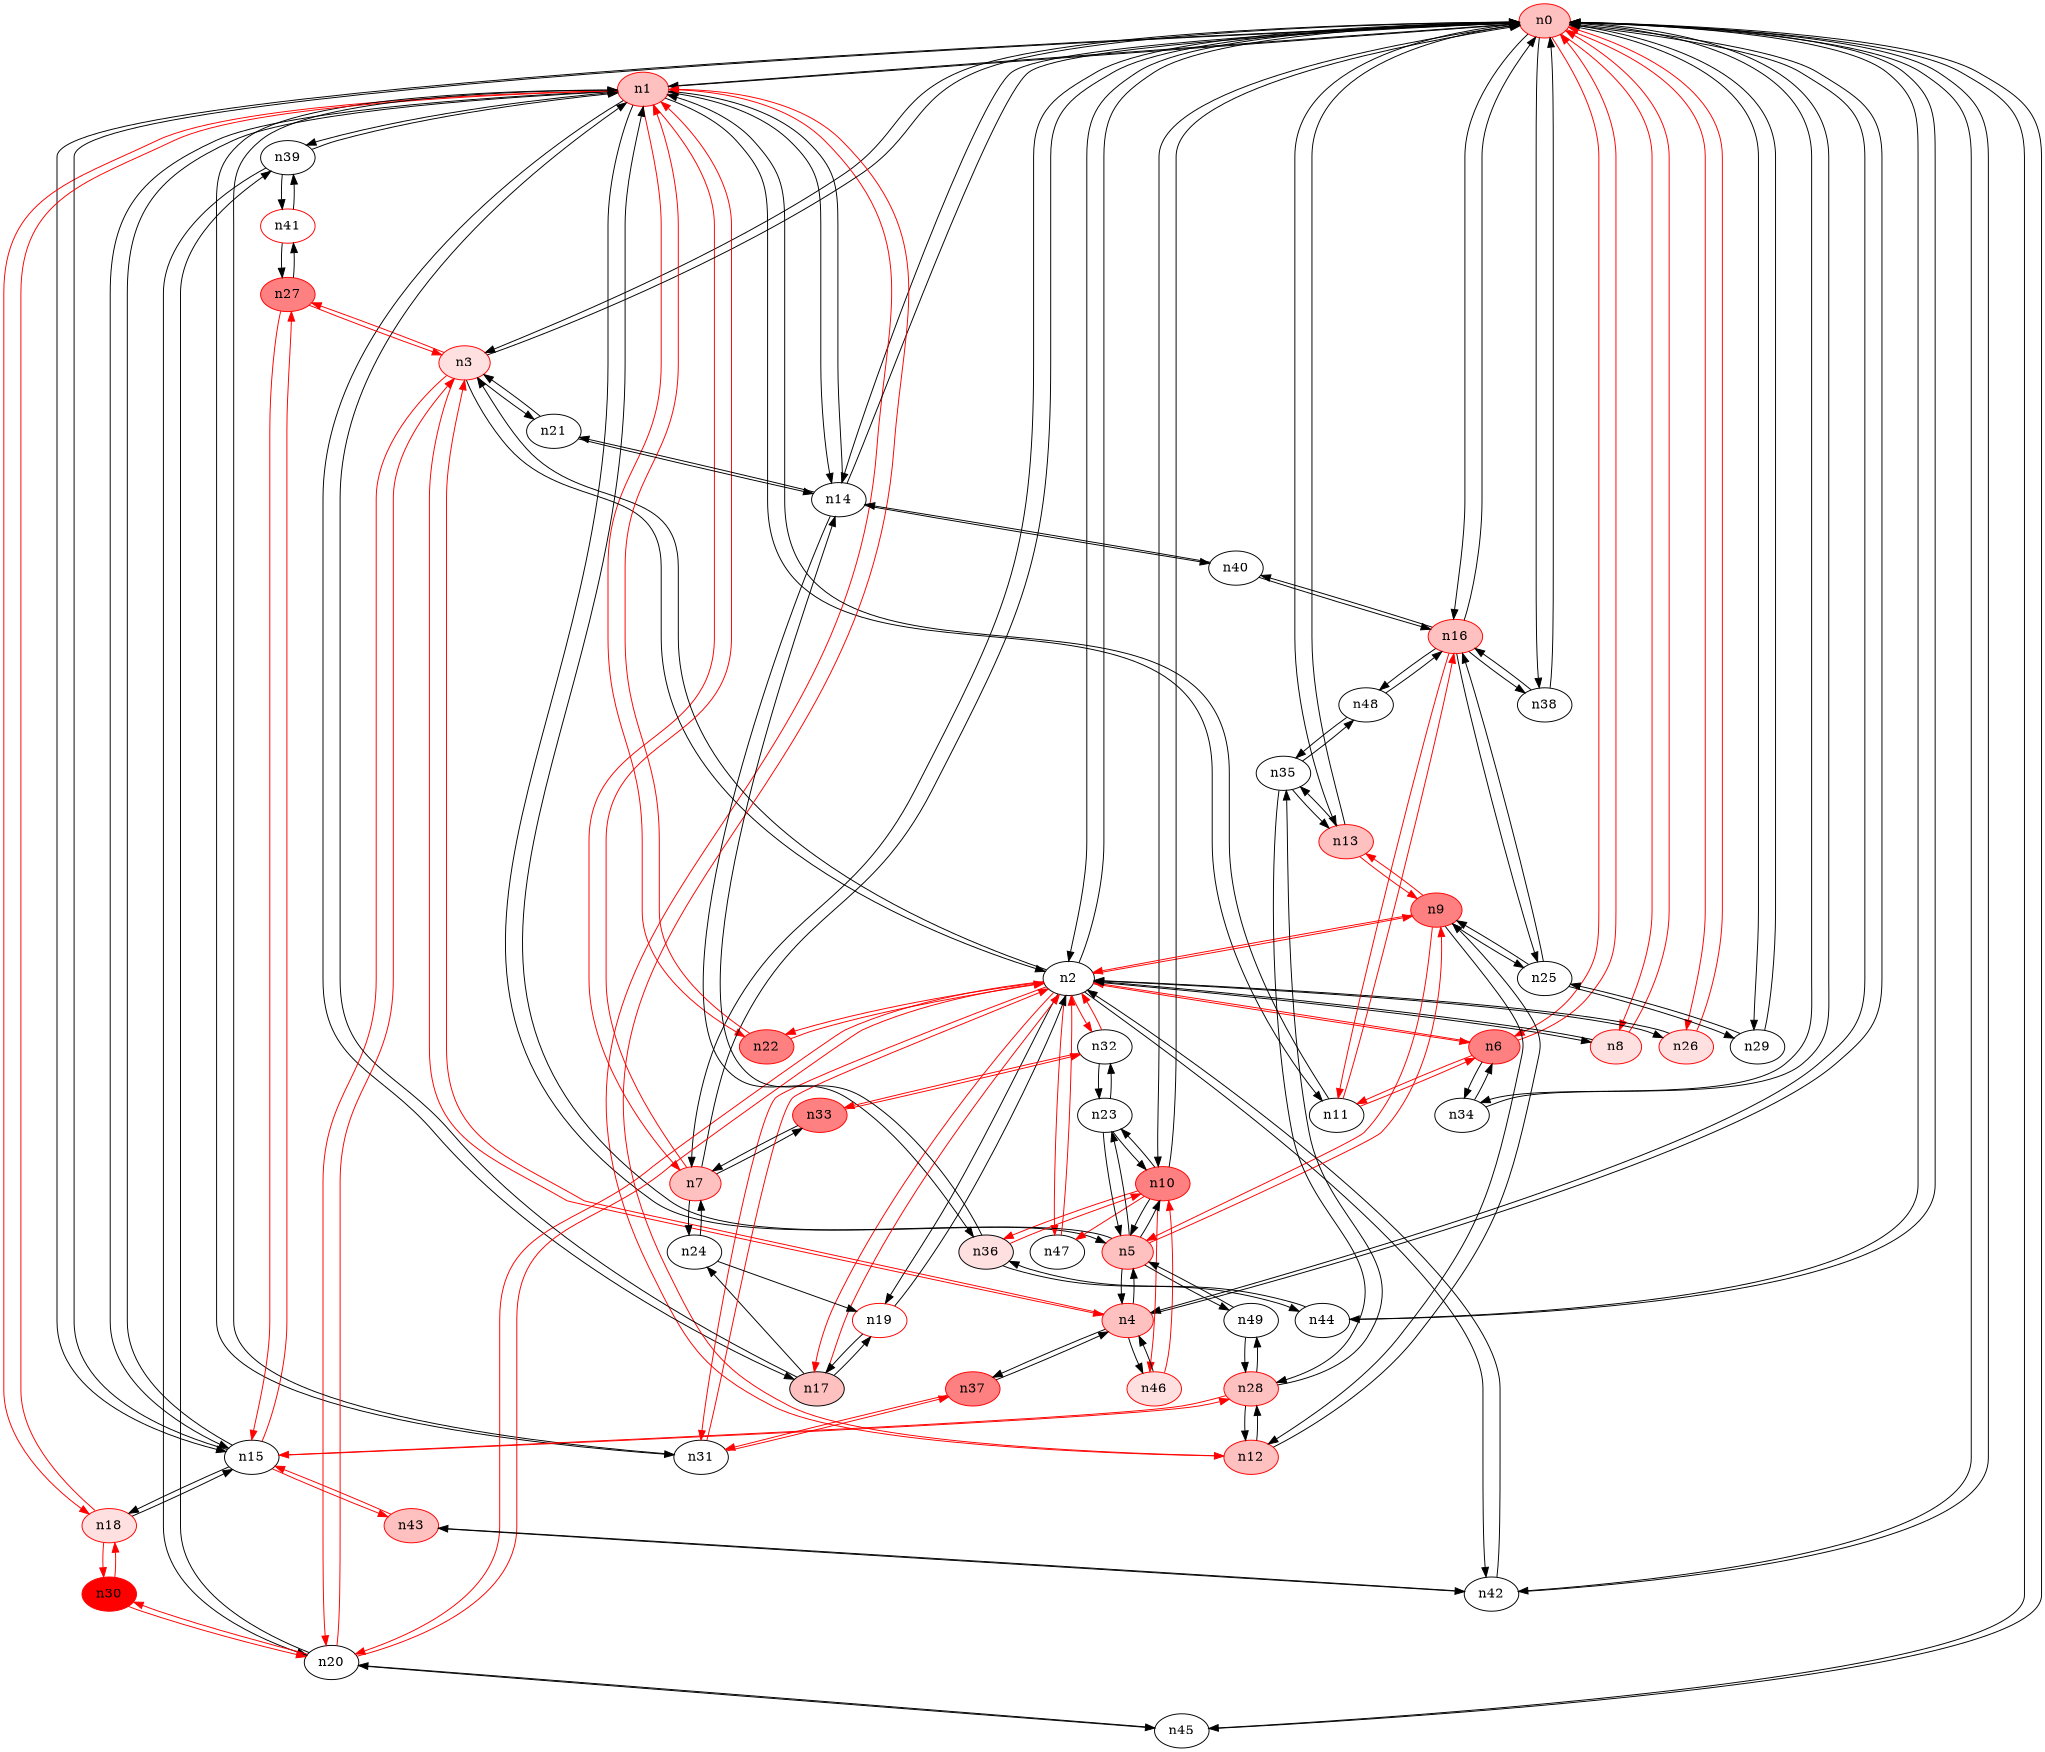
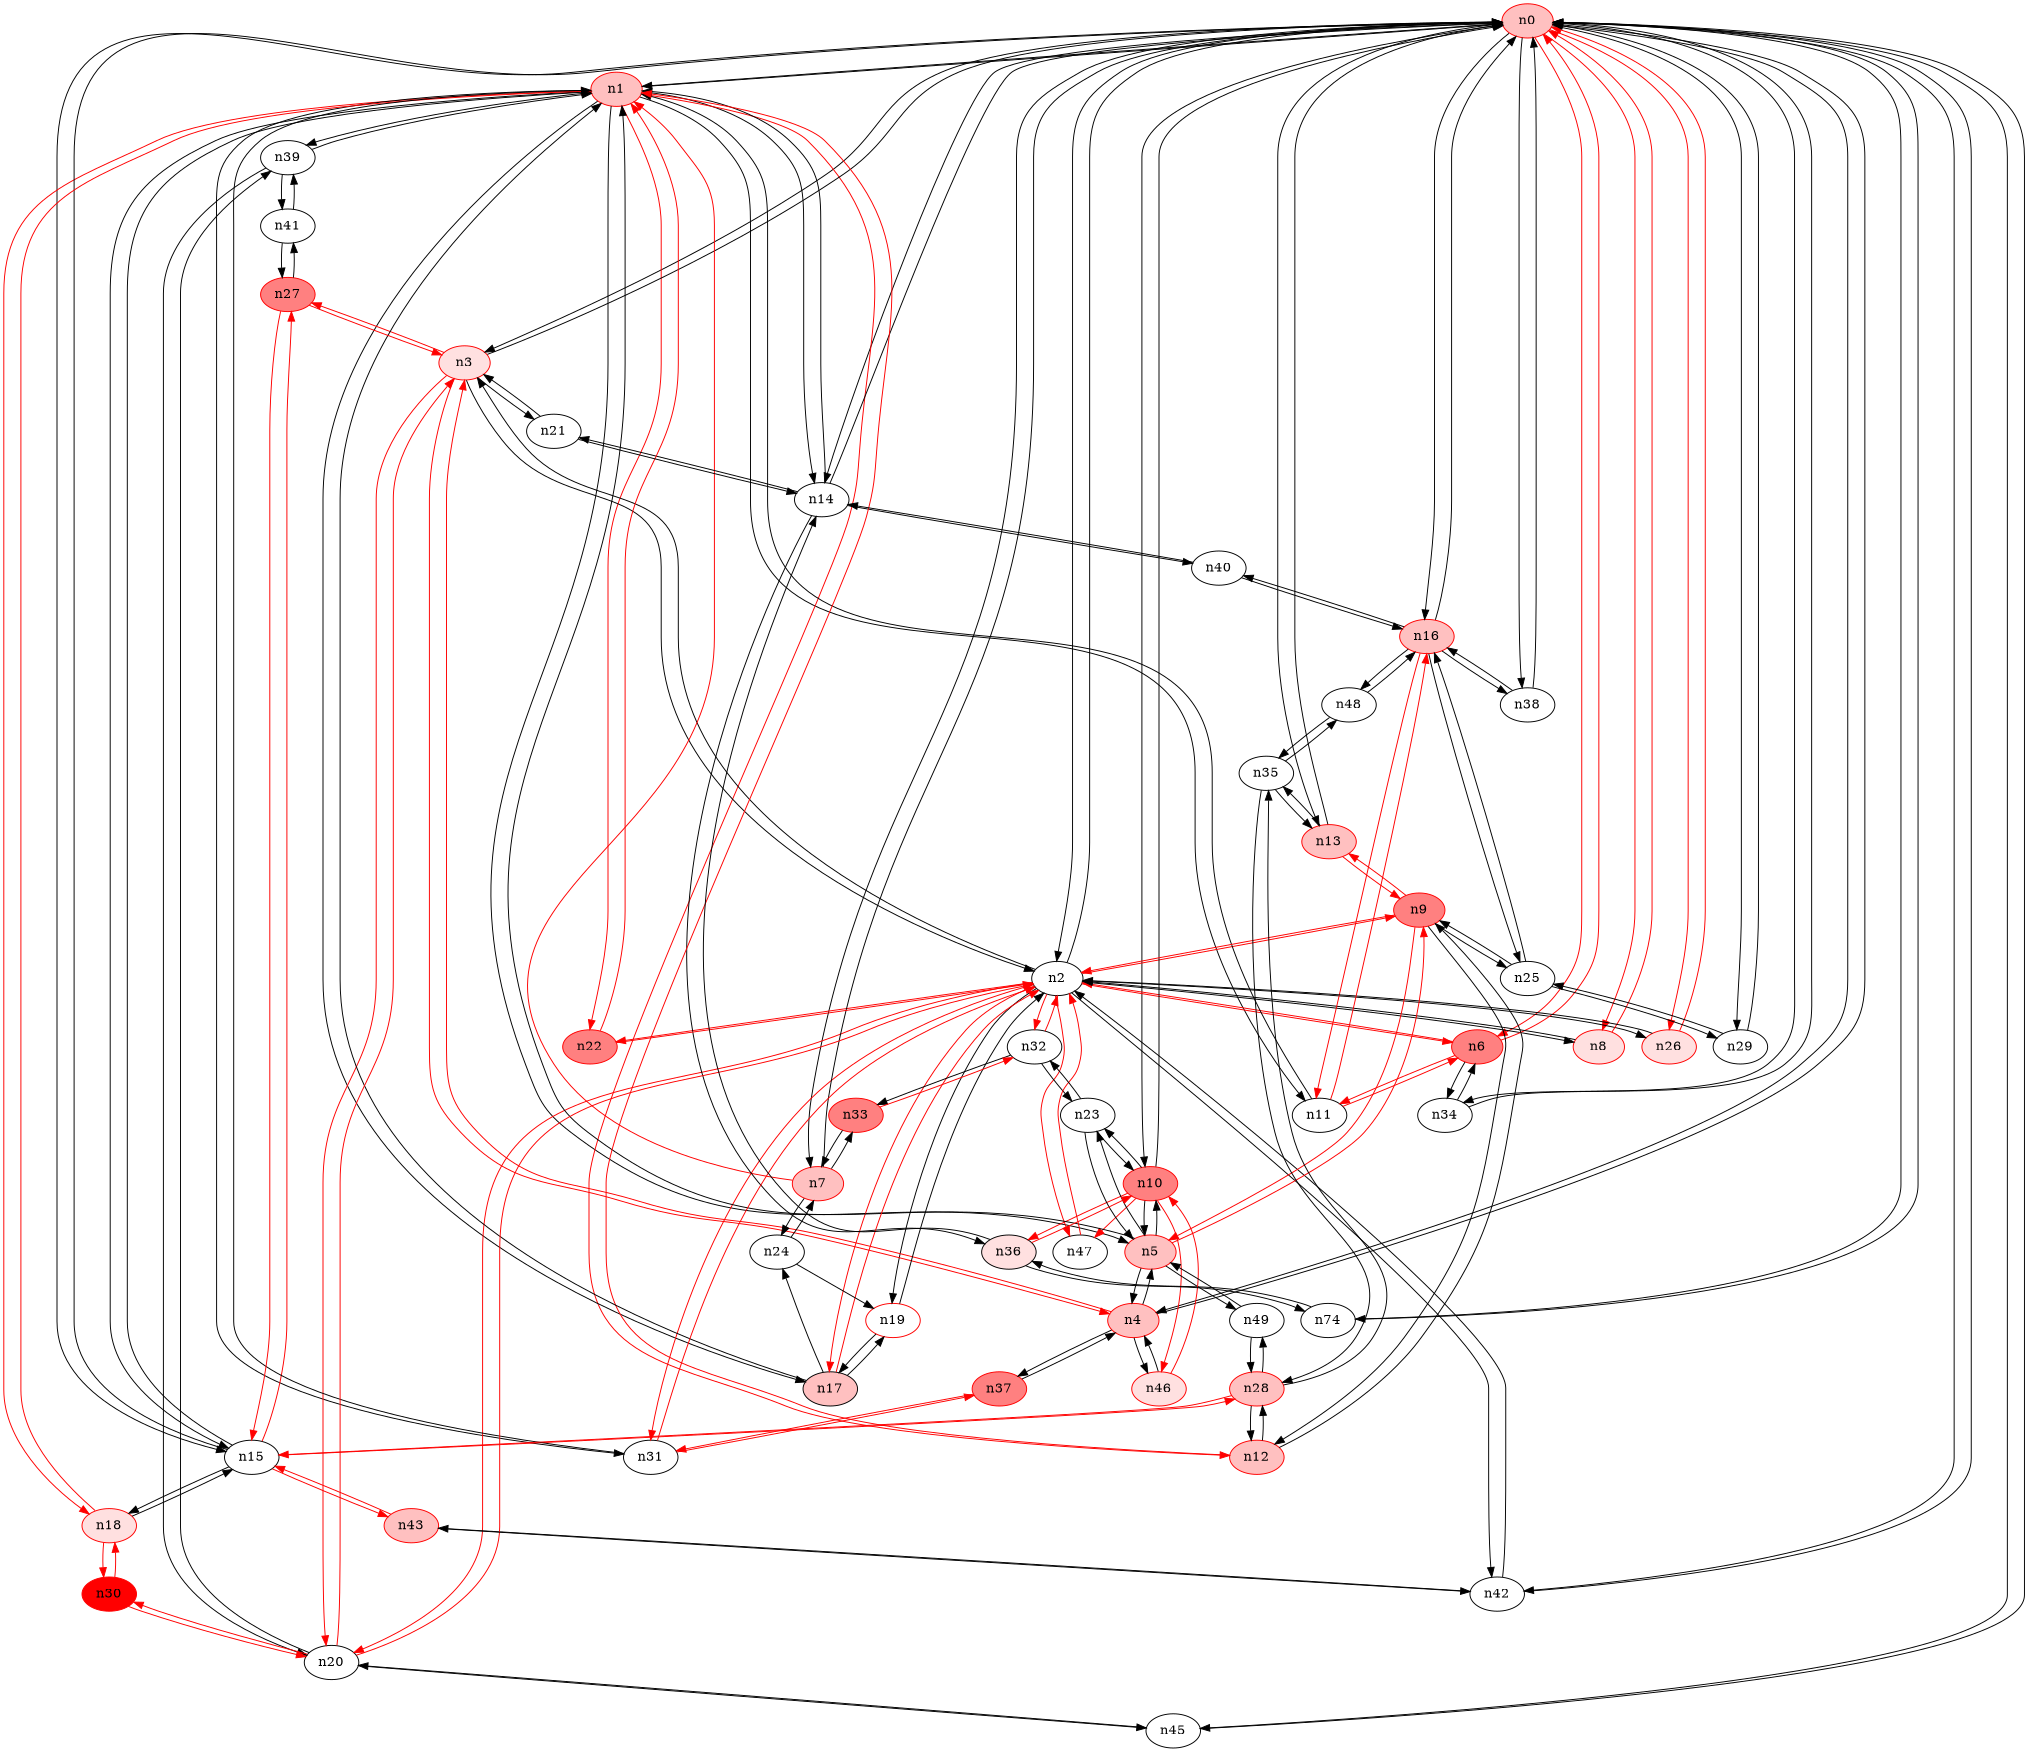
(288, 226) -> (288, 226)
(711, 659) -> none
(966, 1079) -> (948, 1078)
(1322, 1320) -> (1328, 1320)
